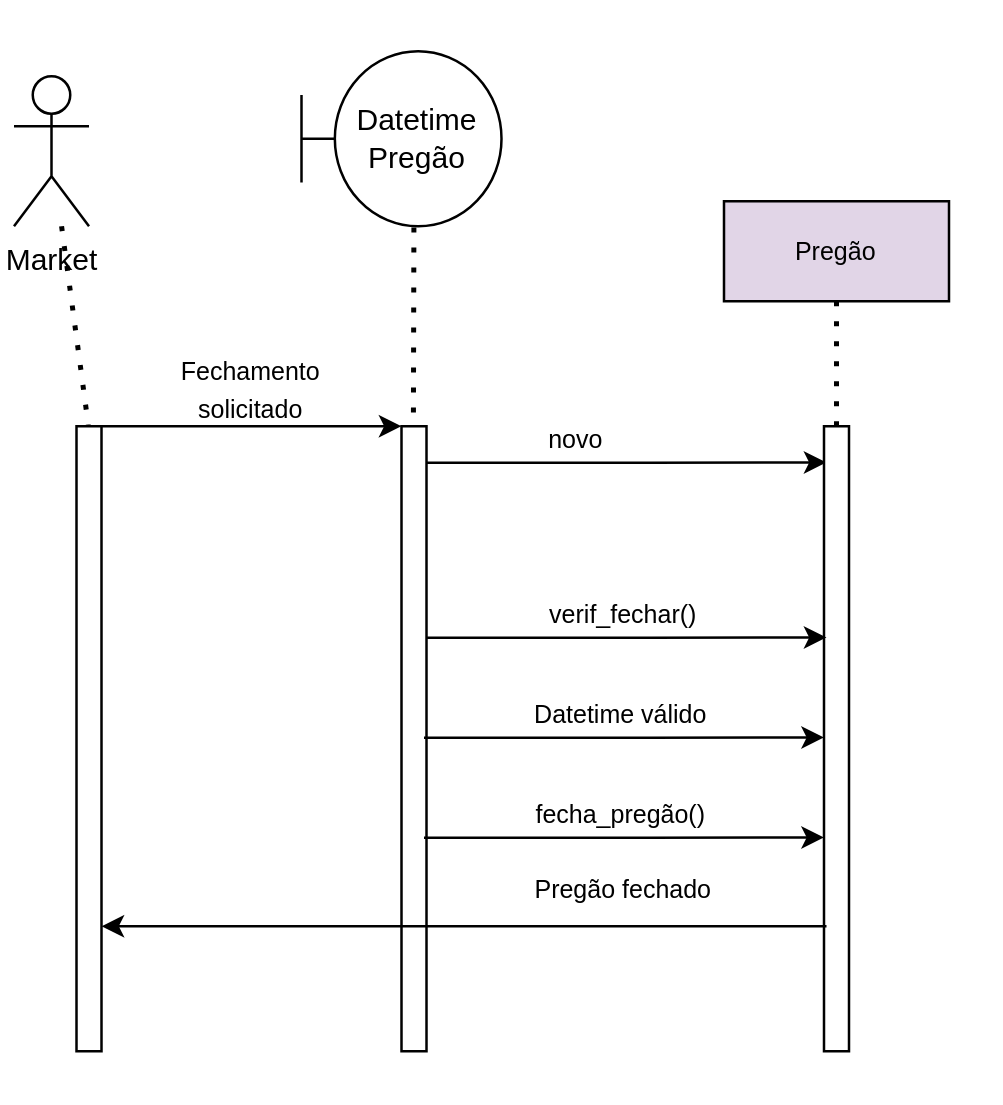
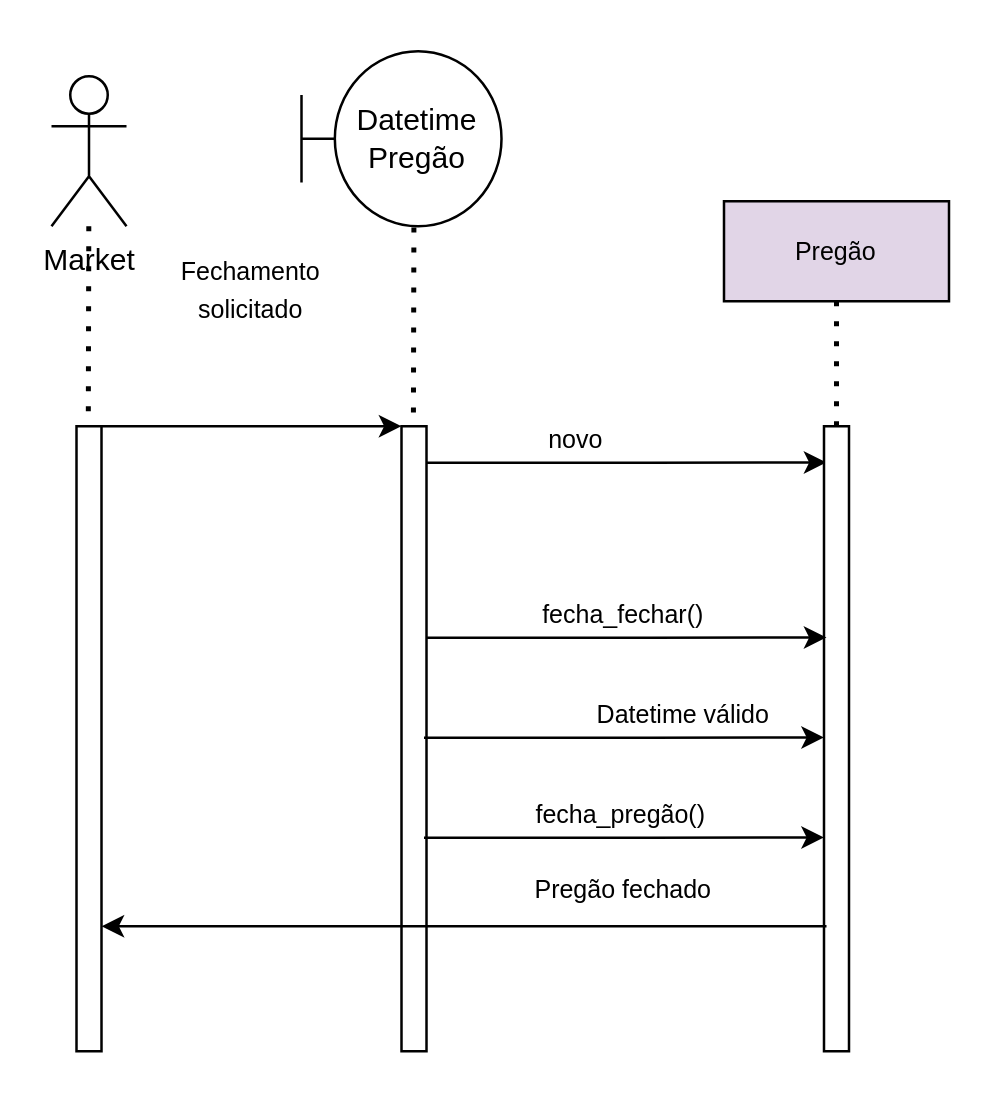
(51, 151) -> (89, 151)
(251, 389) -> (251, 289)
(624, 614) -> (624, 614)
(621, 714) -> (684, 714)
